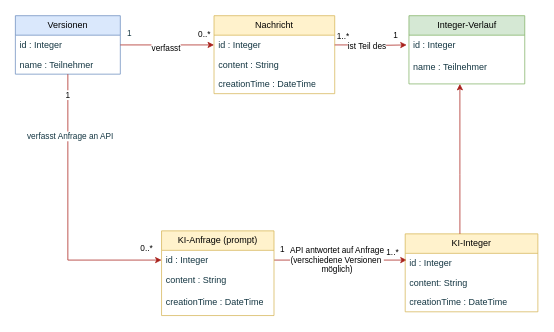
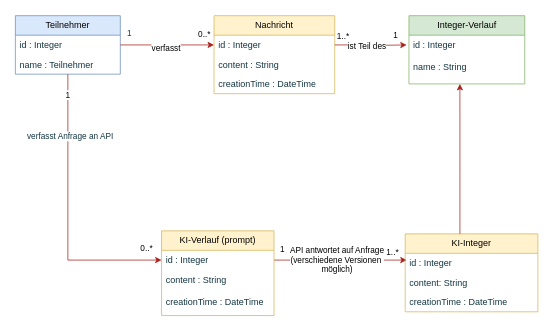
(68, 25) -> (68, 25)
(451, 51) -> (442, 51)
(218, 240) -> (218, 240)
